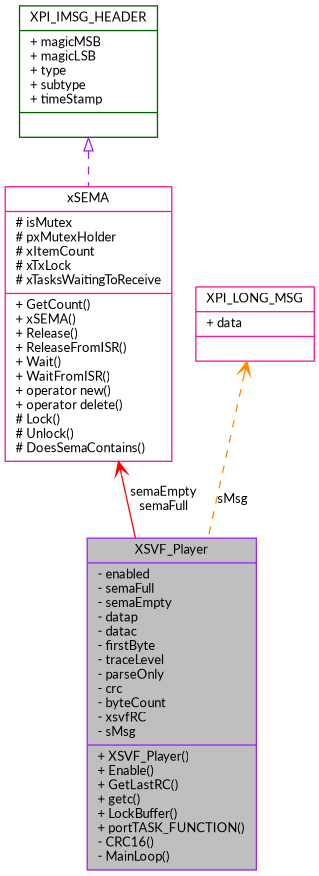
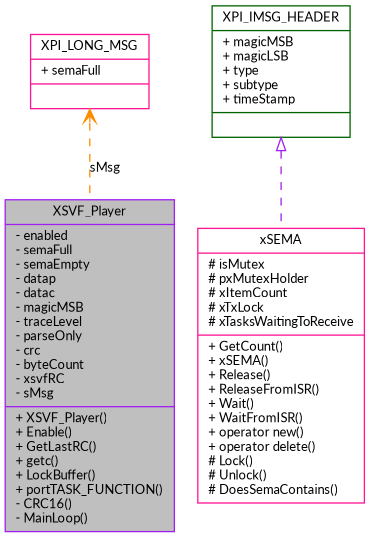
(224, 323) -> (71, 71)
(128, 506) -> none
(127, 646) -> (50, 308)
